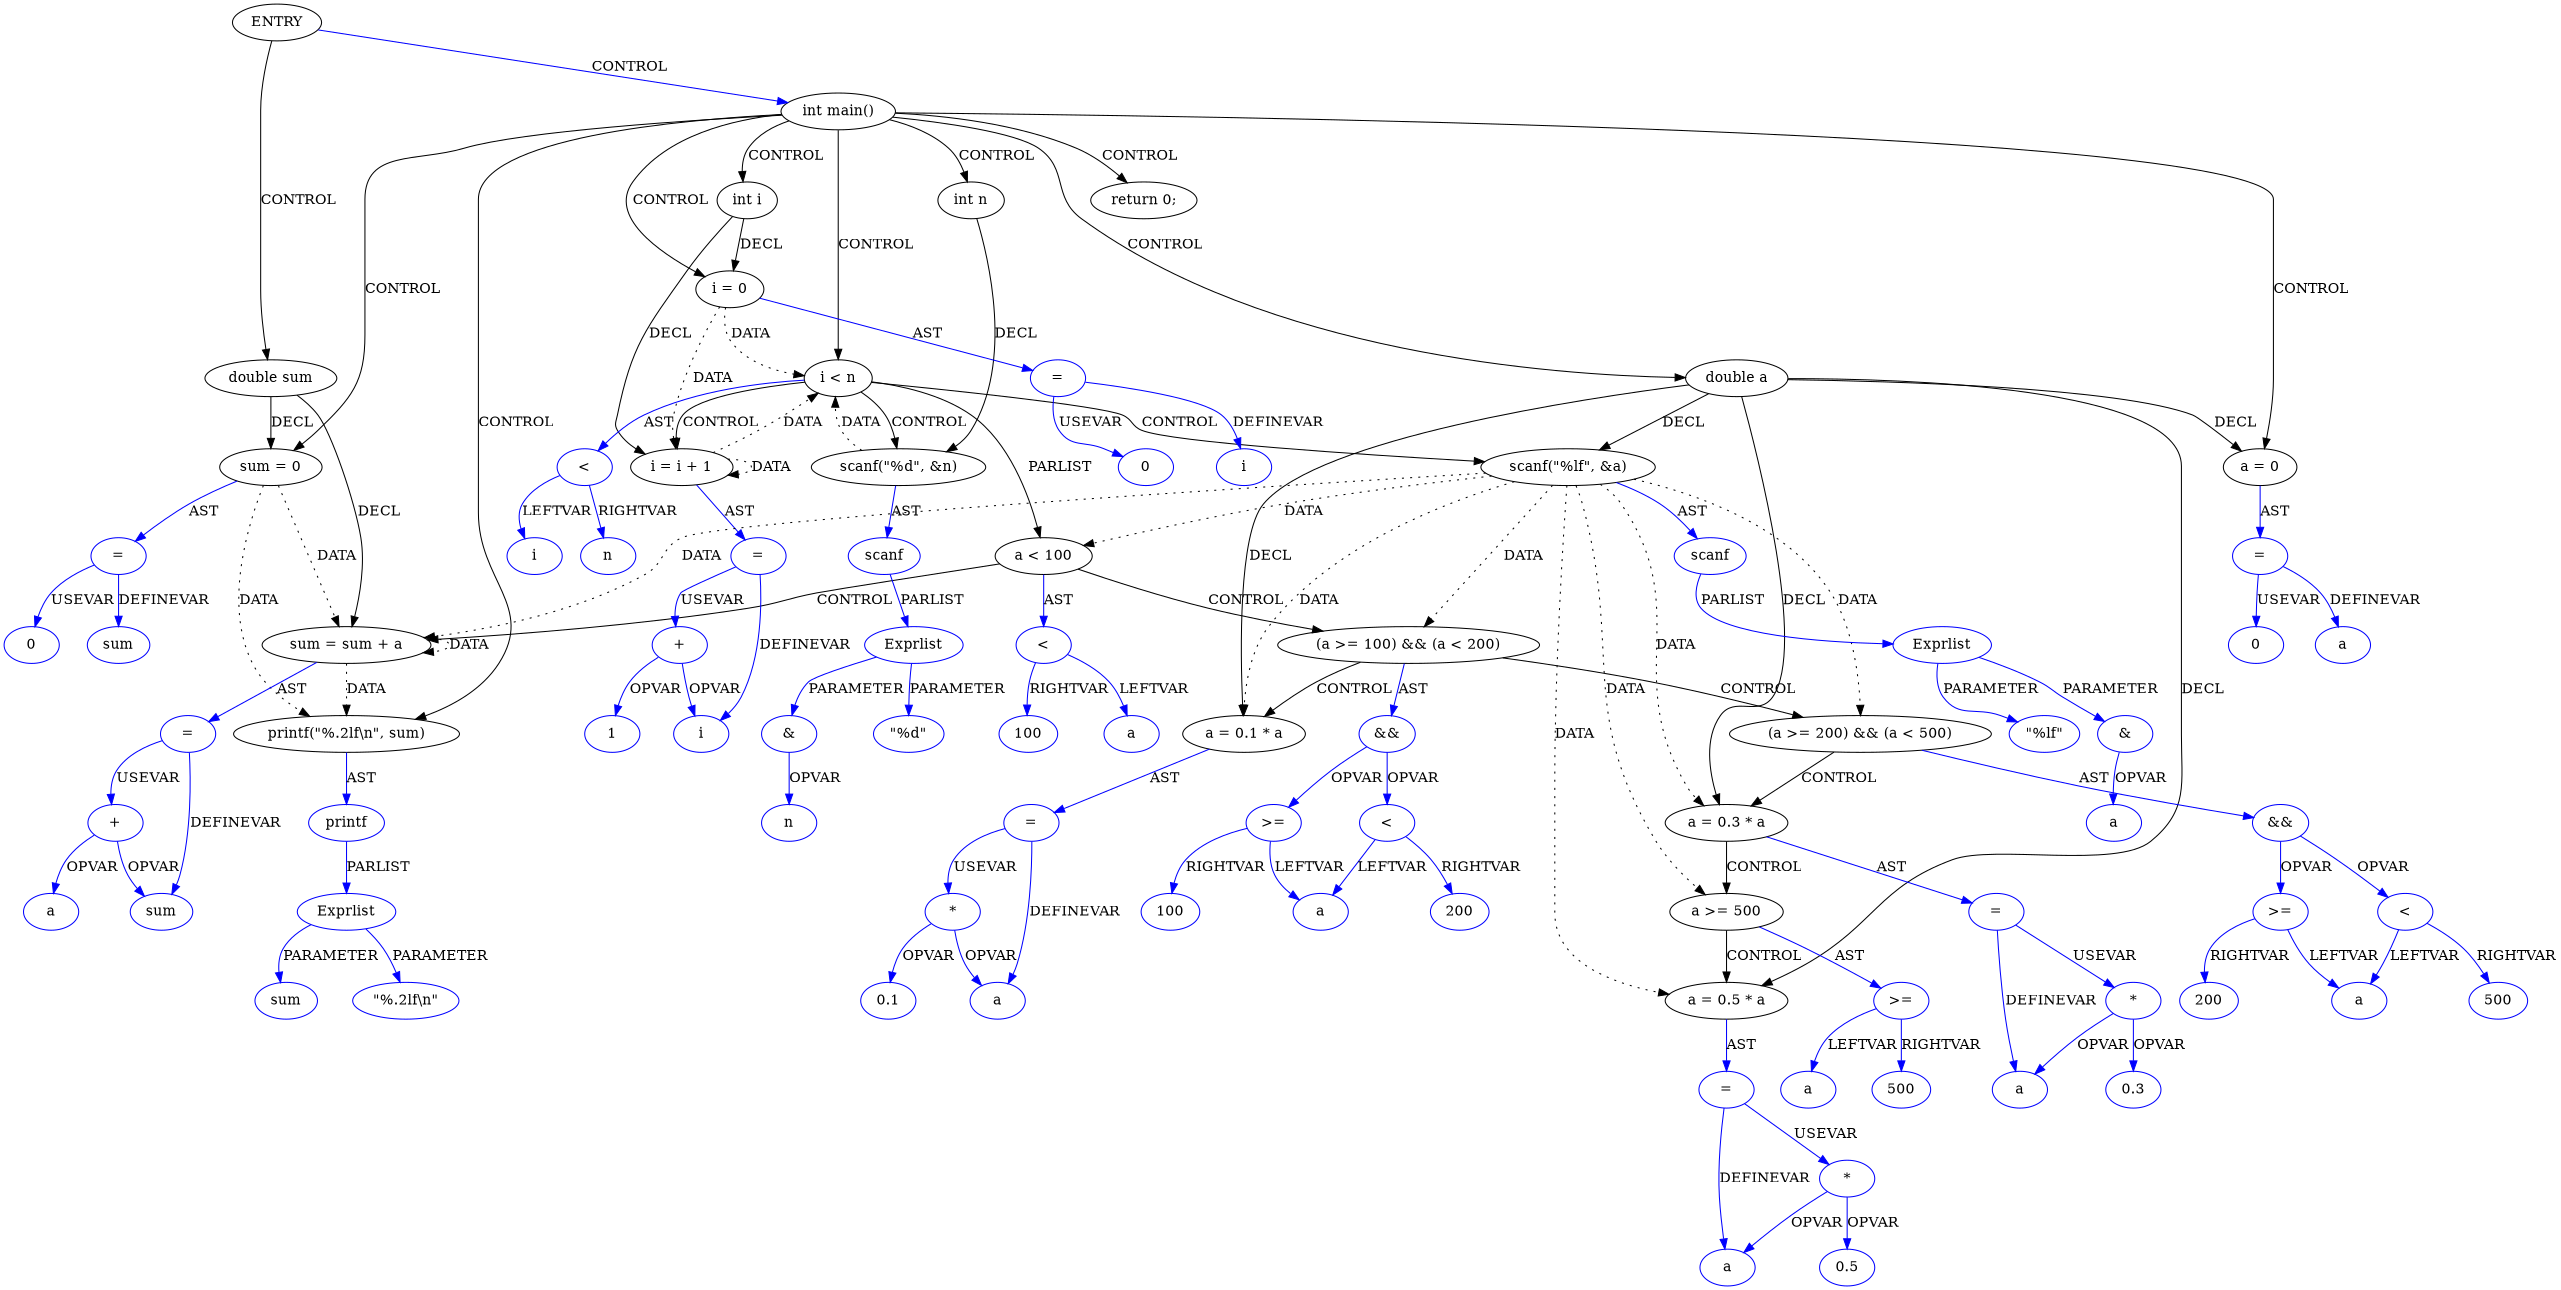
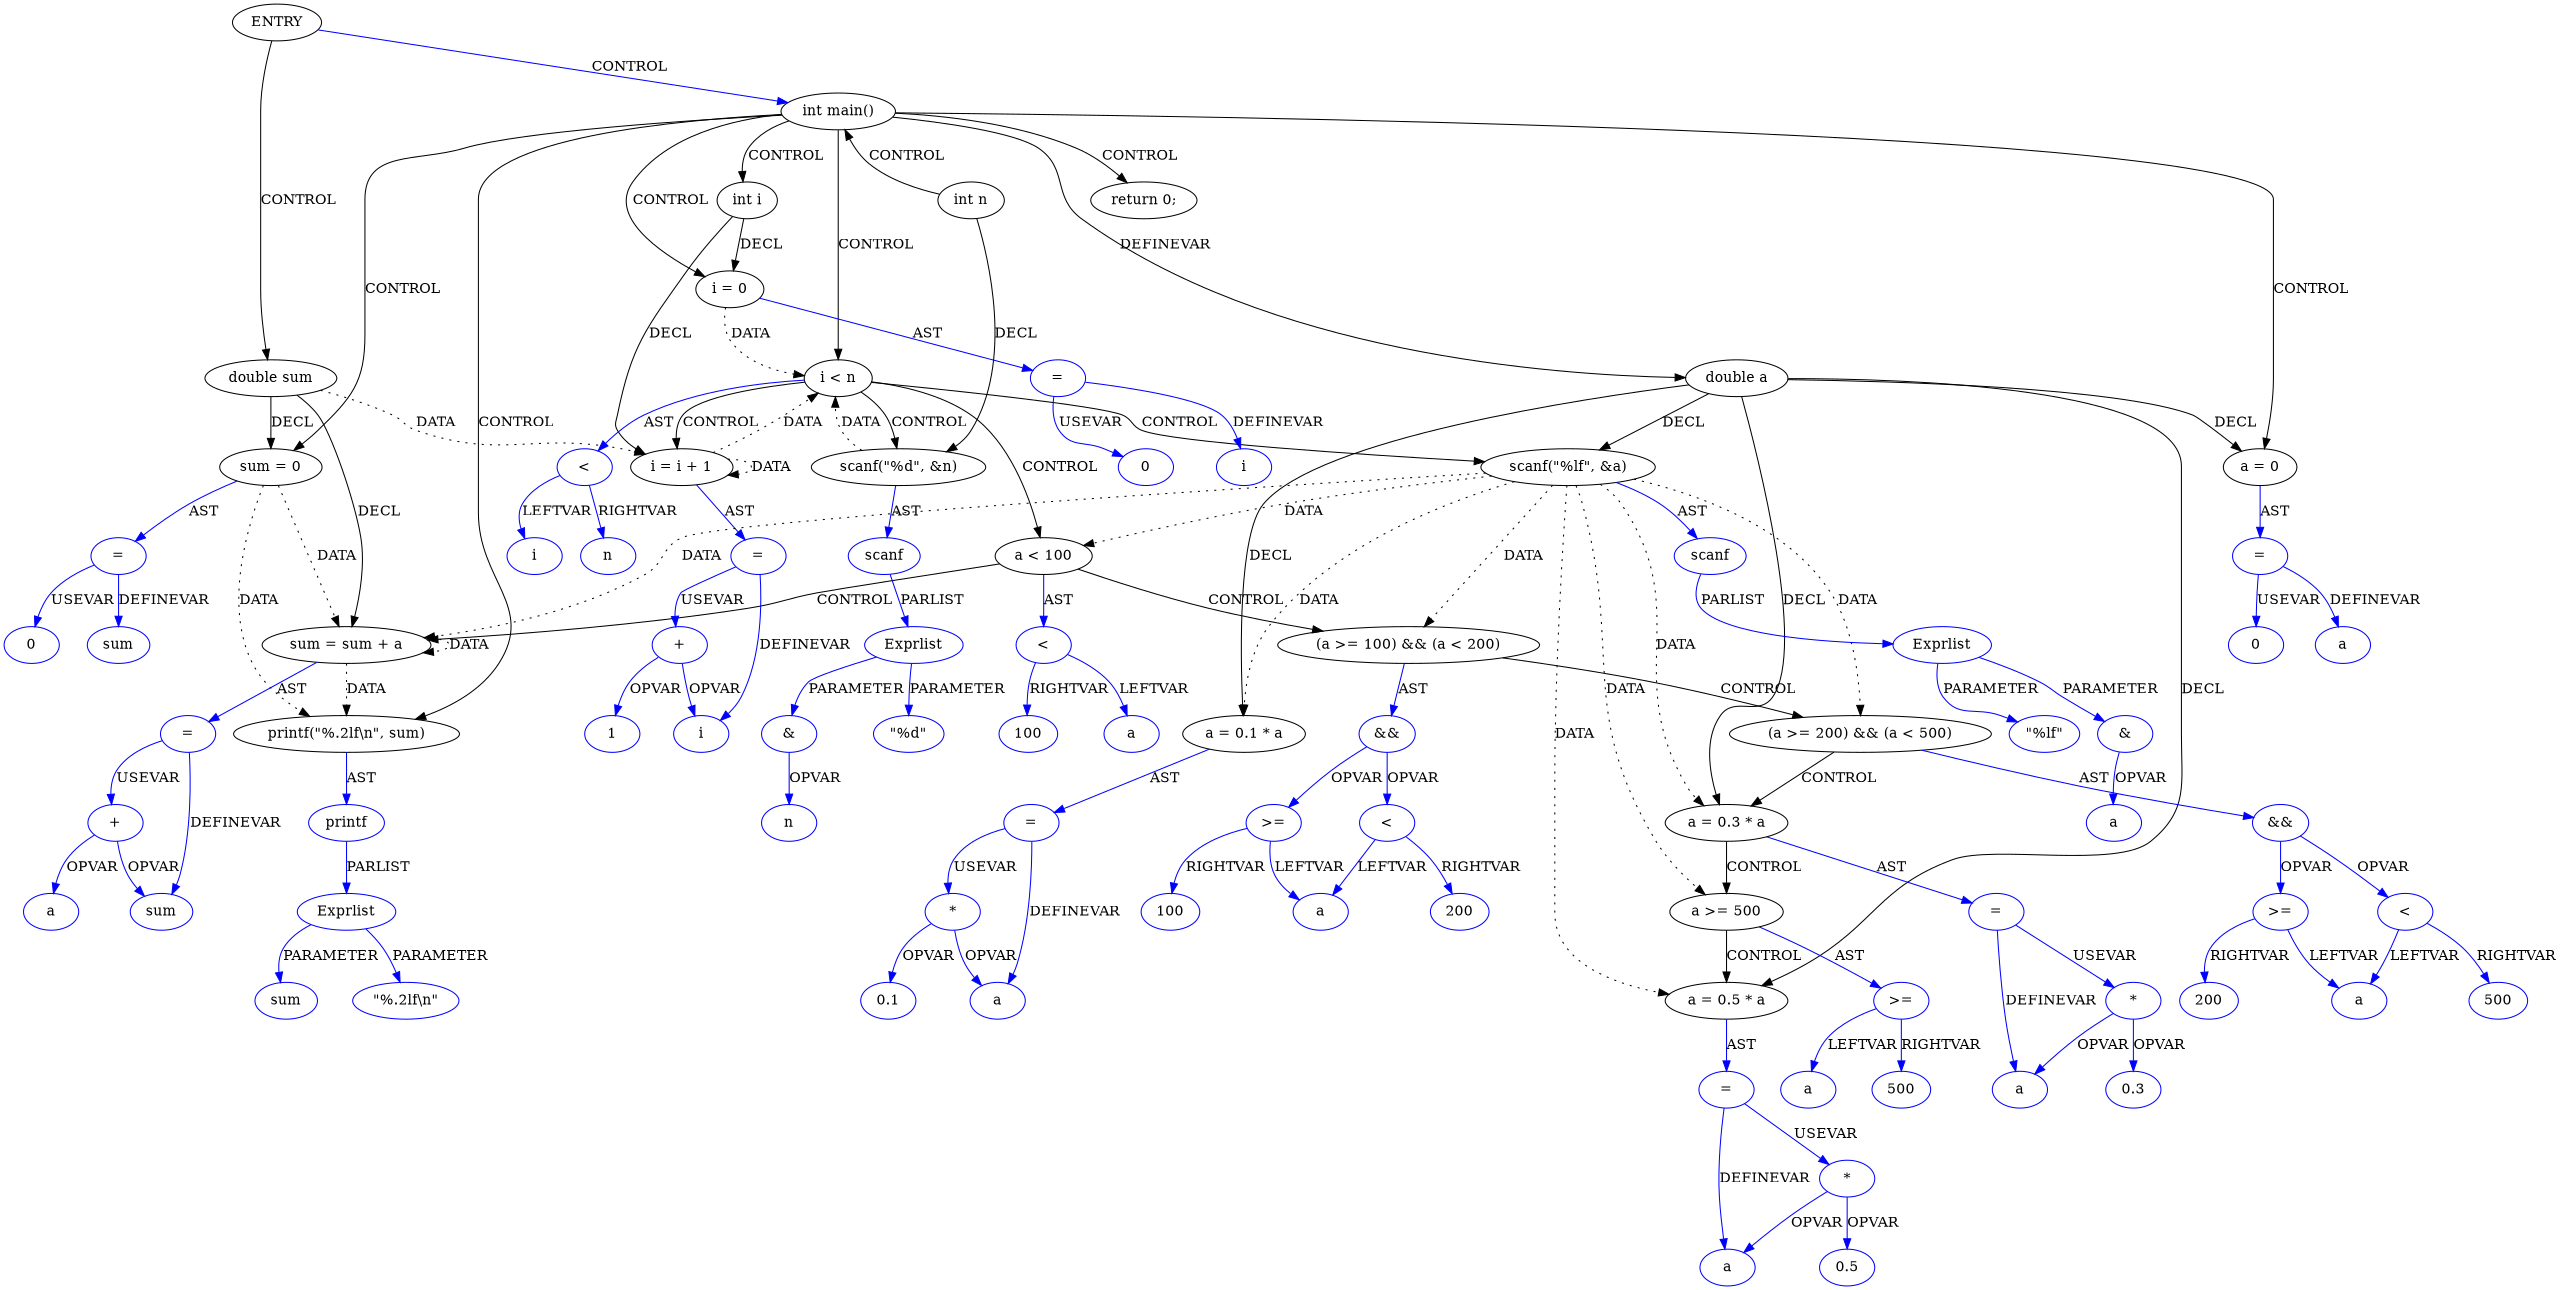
(933, 137) -> (888, 176)
(1165, 245) -> (1165, 245)
(688, 370) -> (465, 442)
(1060, 467) -> (1060, 467)
(1315, 683) -> none
